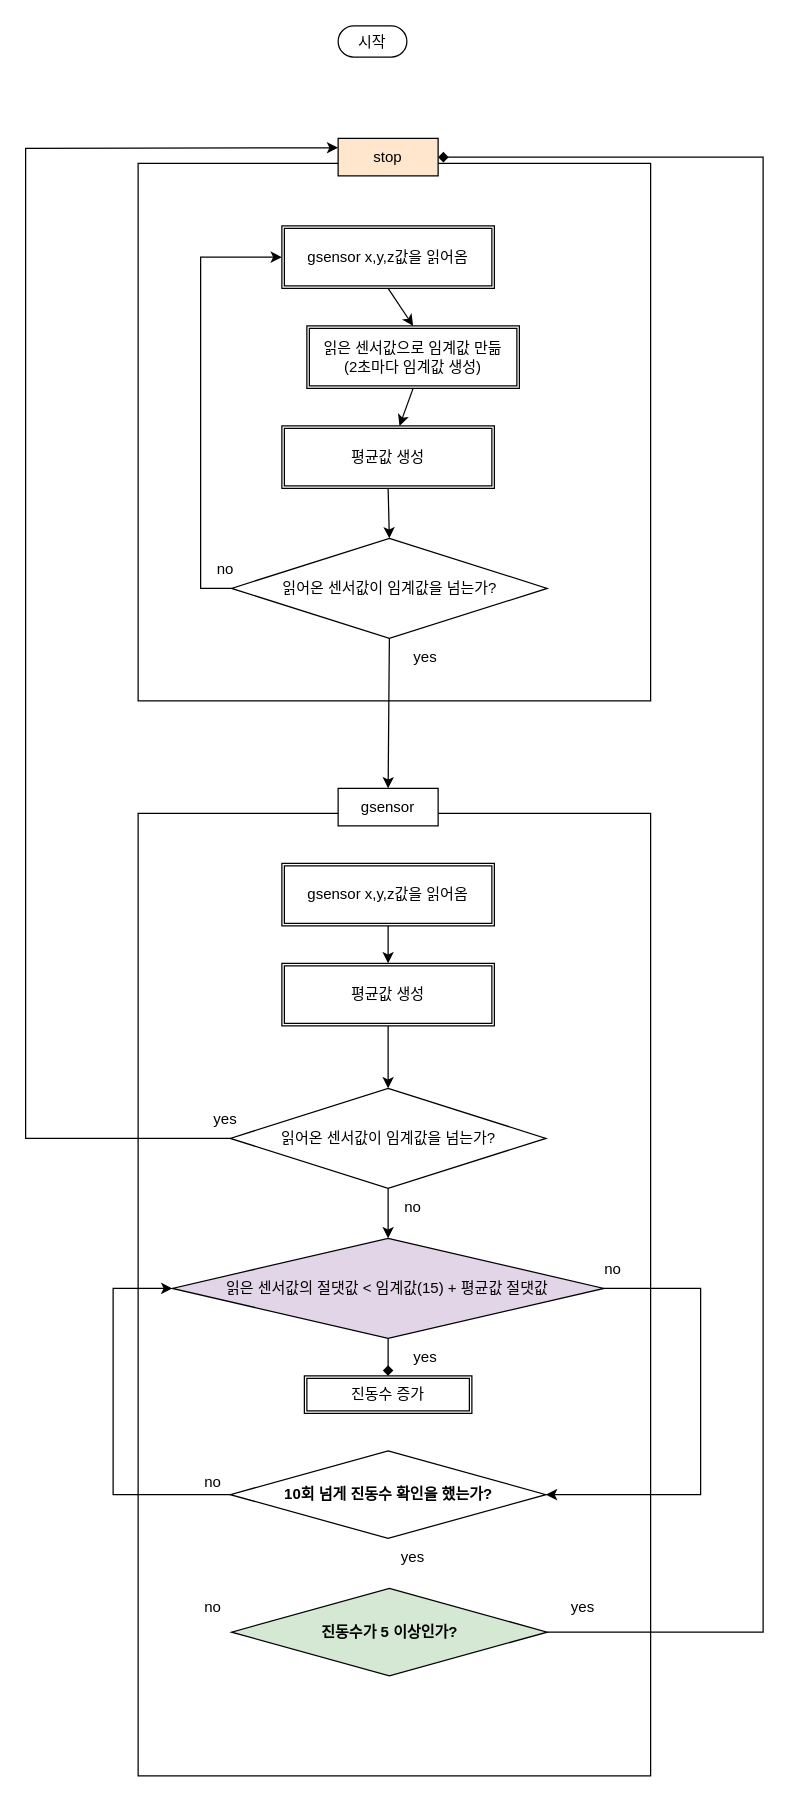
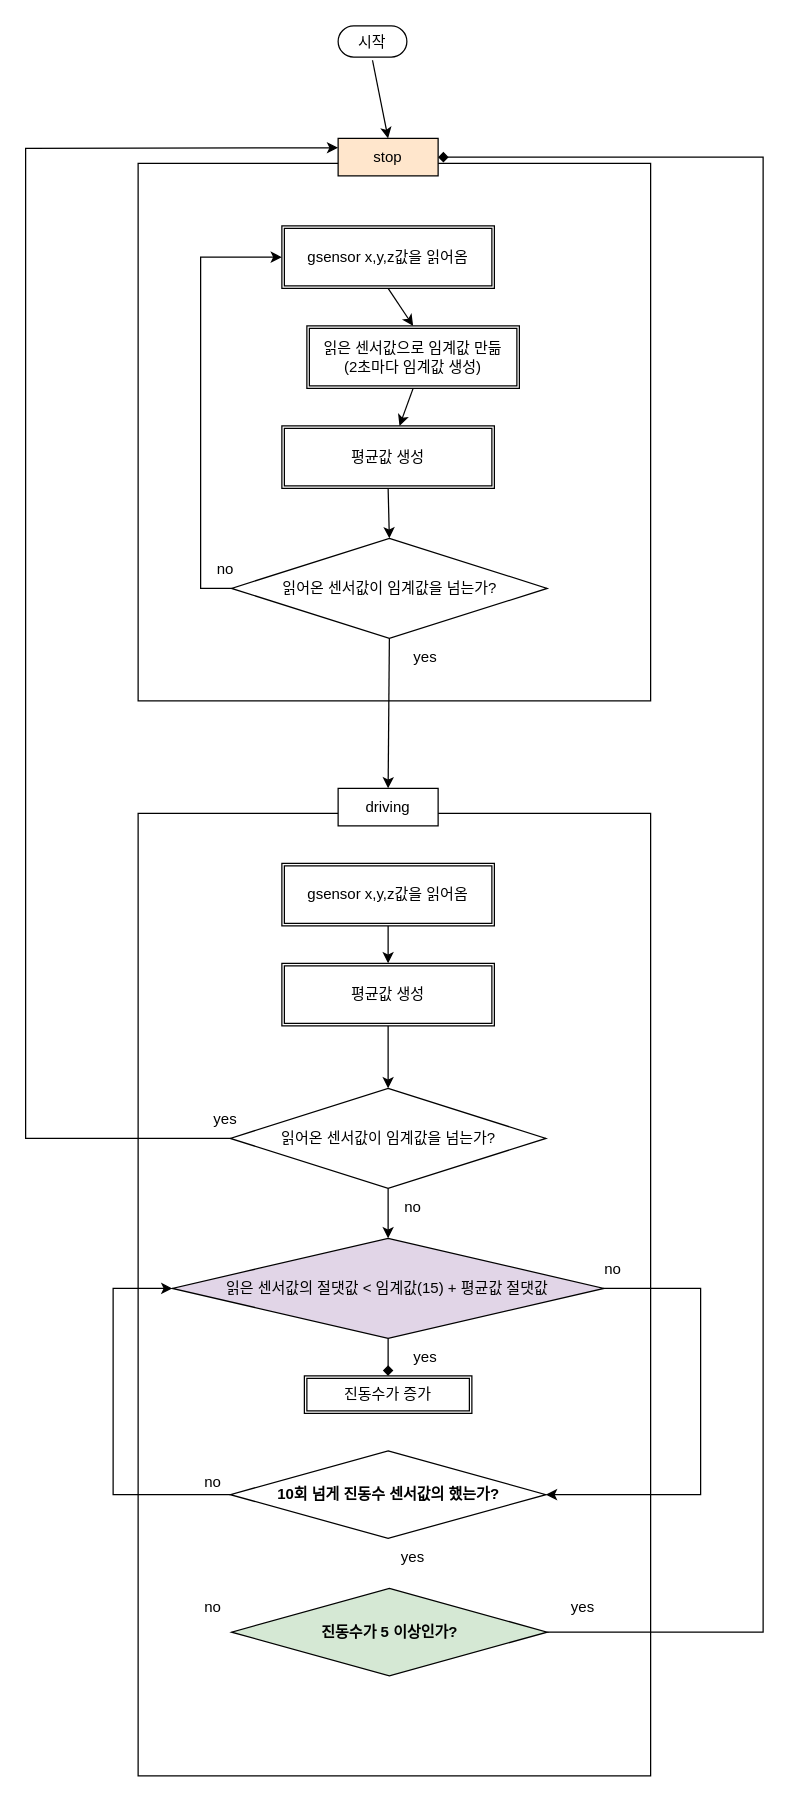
none -> (379, 95)
(388, 807) -> (388, 807)
(388, 1394) -> (388, 1394)
(389, 1494) -> (389, 1494)
